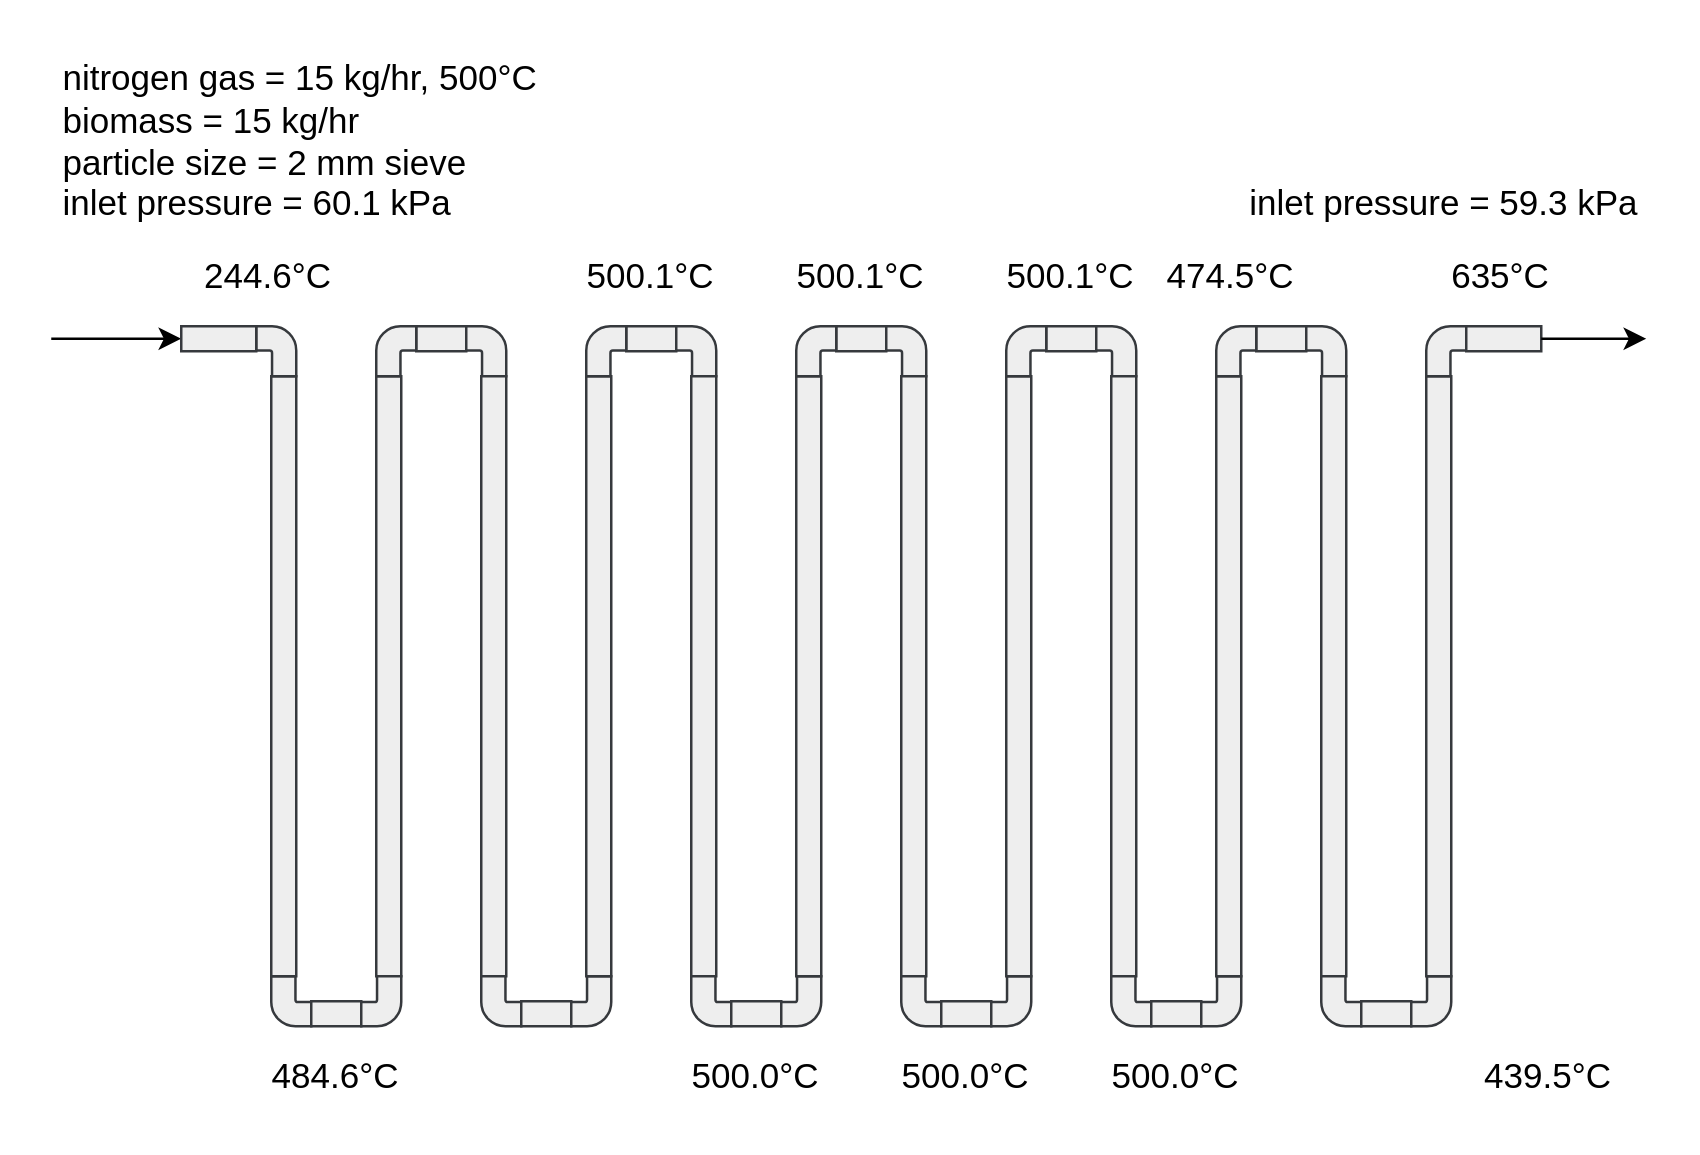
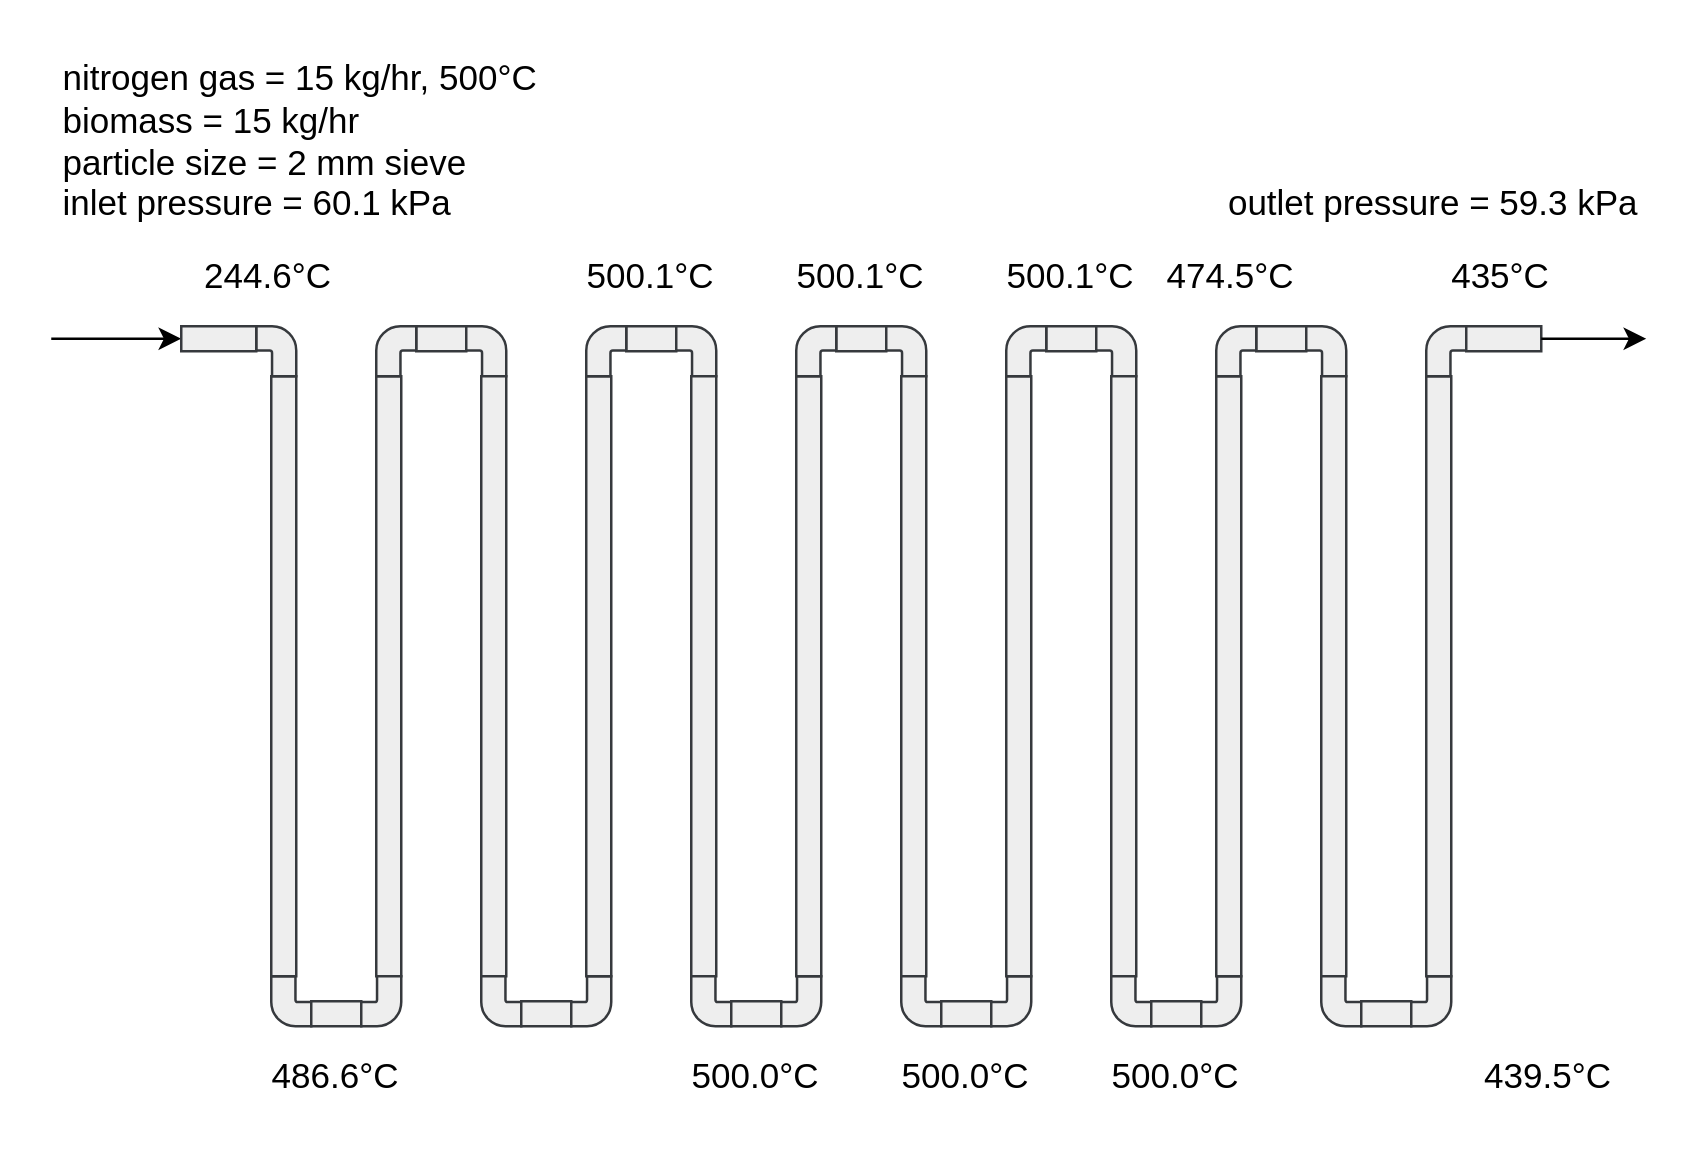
(1426, 205) -> (1411, 205)
(1501, 276) -> (1501, 276)
(336, 1076) -> (336, 1076)
